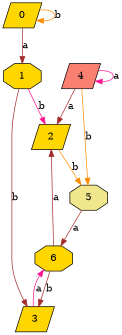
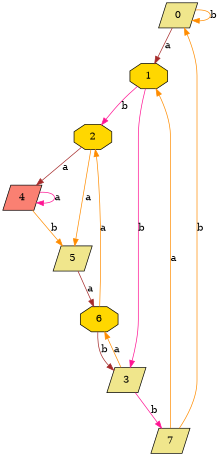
(22, 15) -> (178, 15)
(68, 103) -> (62, 164)
(51, 137) -> (93, 137)
(75, 167) -> (88, 198)
(12, 195) -> (138, 225)
(89, 198) -> (73, 258)
(52, 201) -> (100, 231)
(34, 291) -> (114, 353)
(35, 319) -> (126, 380)
none -> (170, 441)
